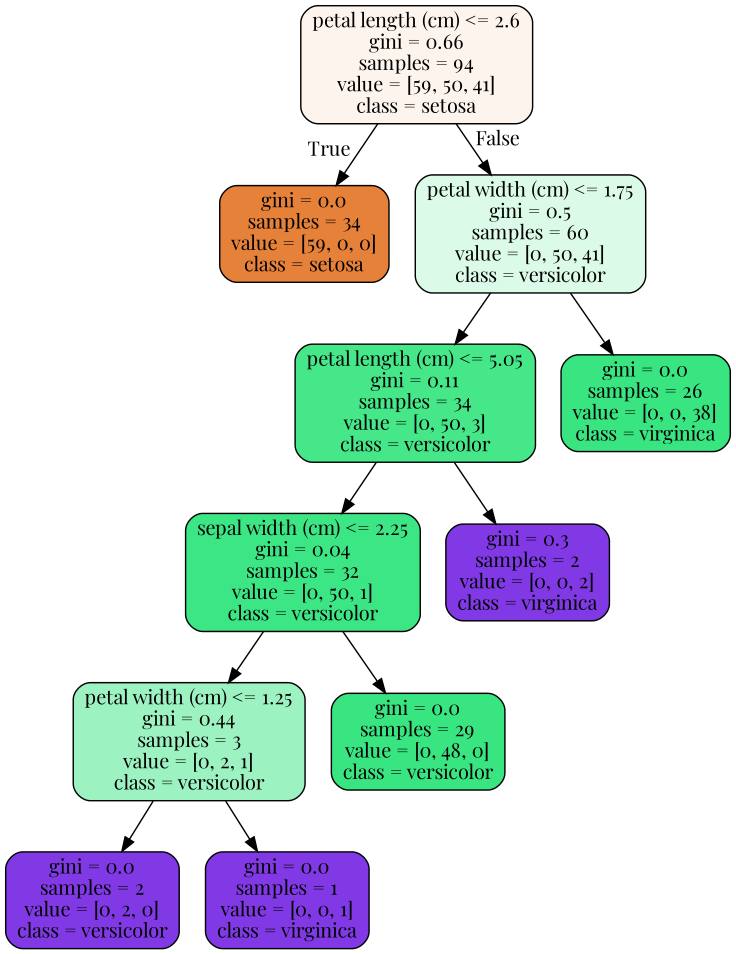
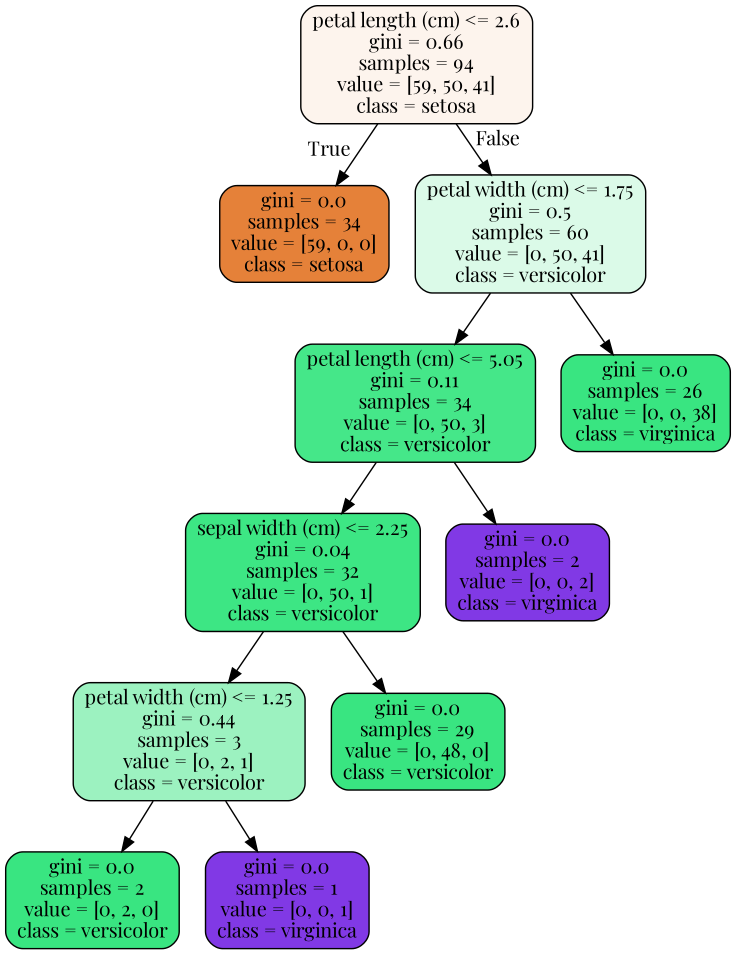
(528, 572) -> (528, 572)
(92, 900) -> (92, 900)
